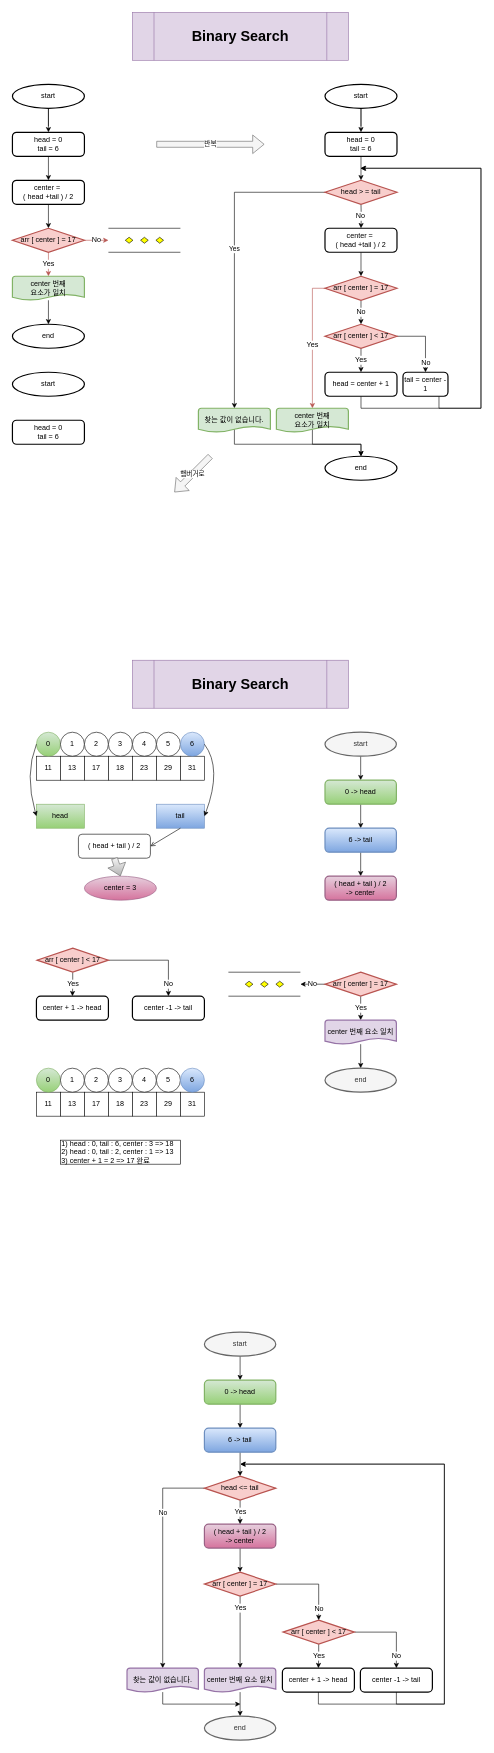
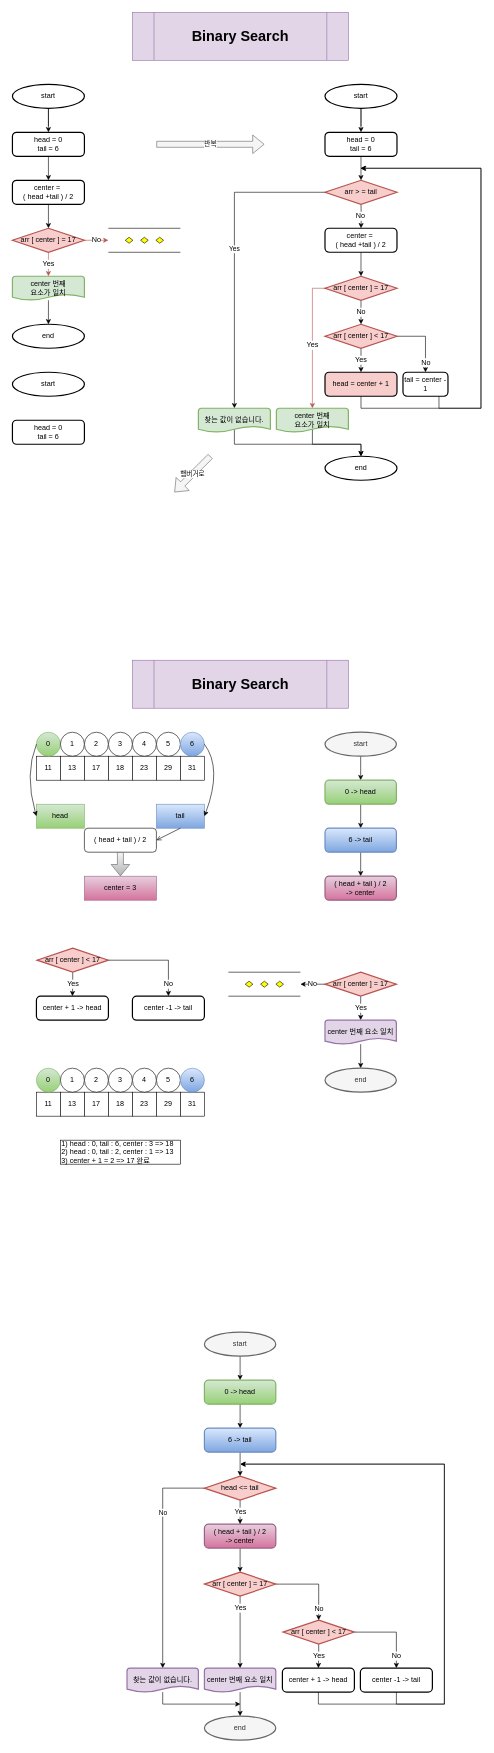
(361, 192) -> (361, 192)
(361, 384) -> (361, 384)
(114, 846) -> (120, 840)
(120, 888) -> (120, 888)
